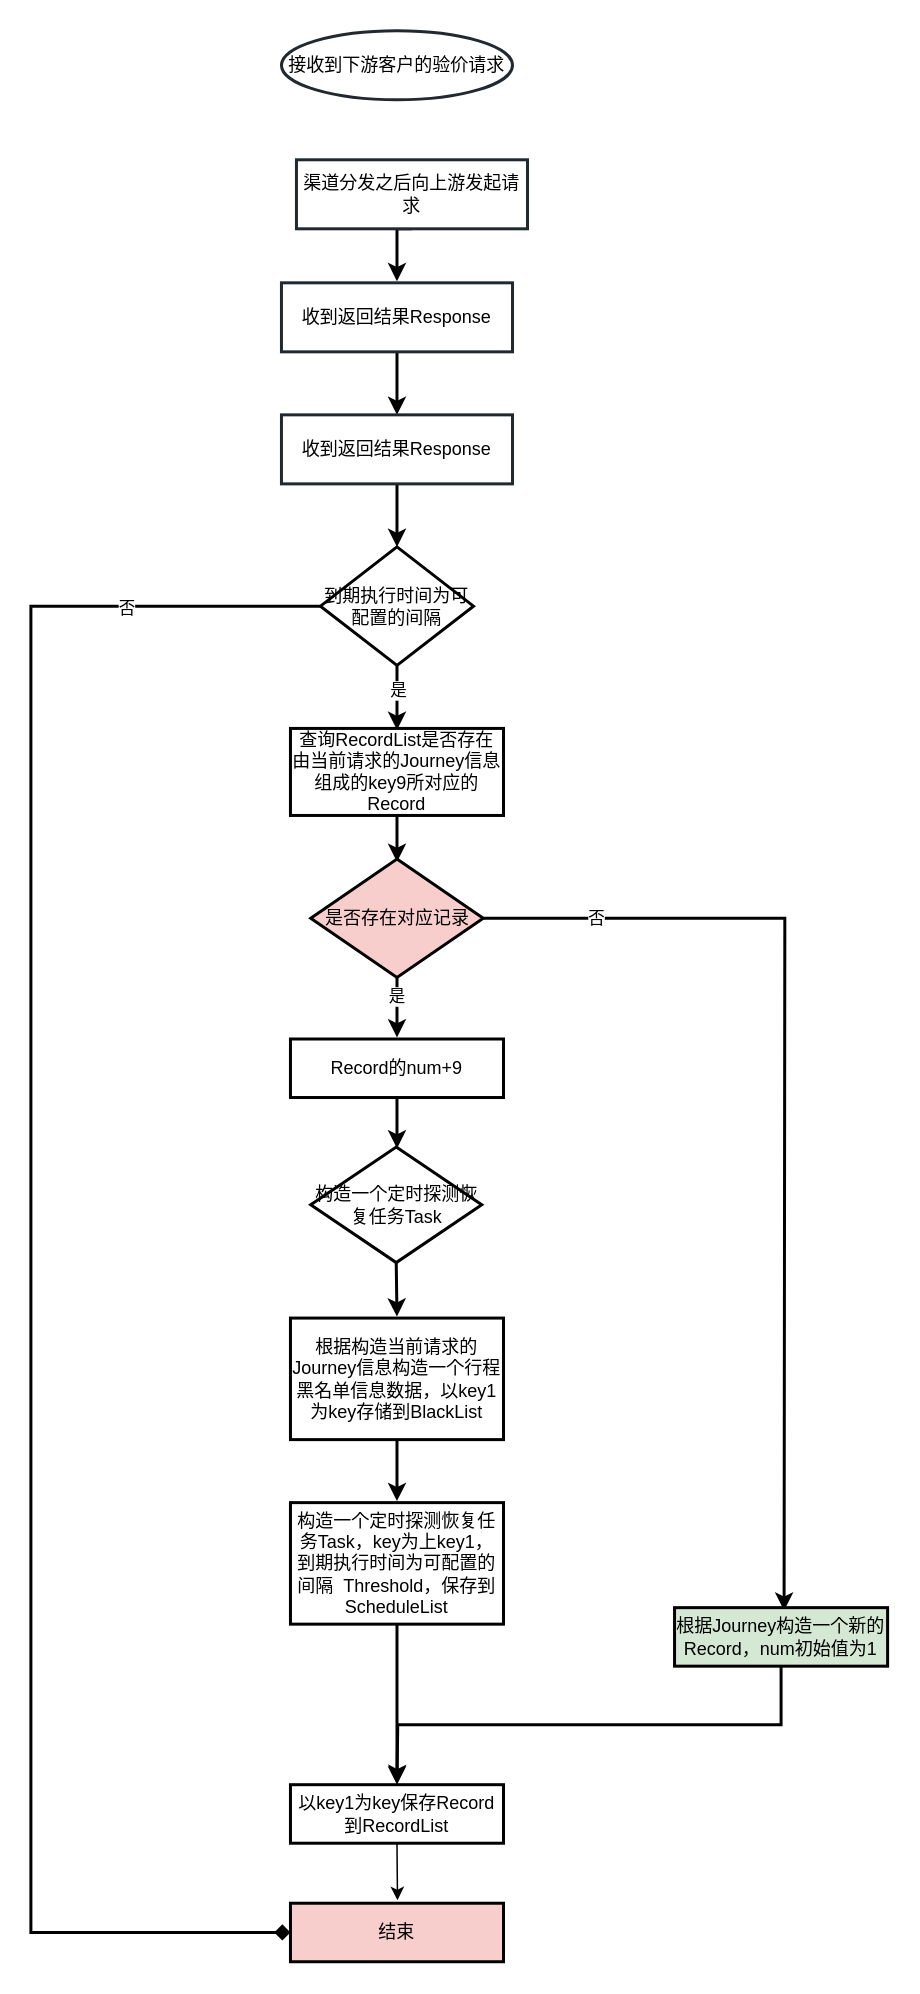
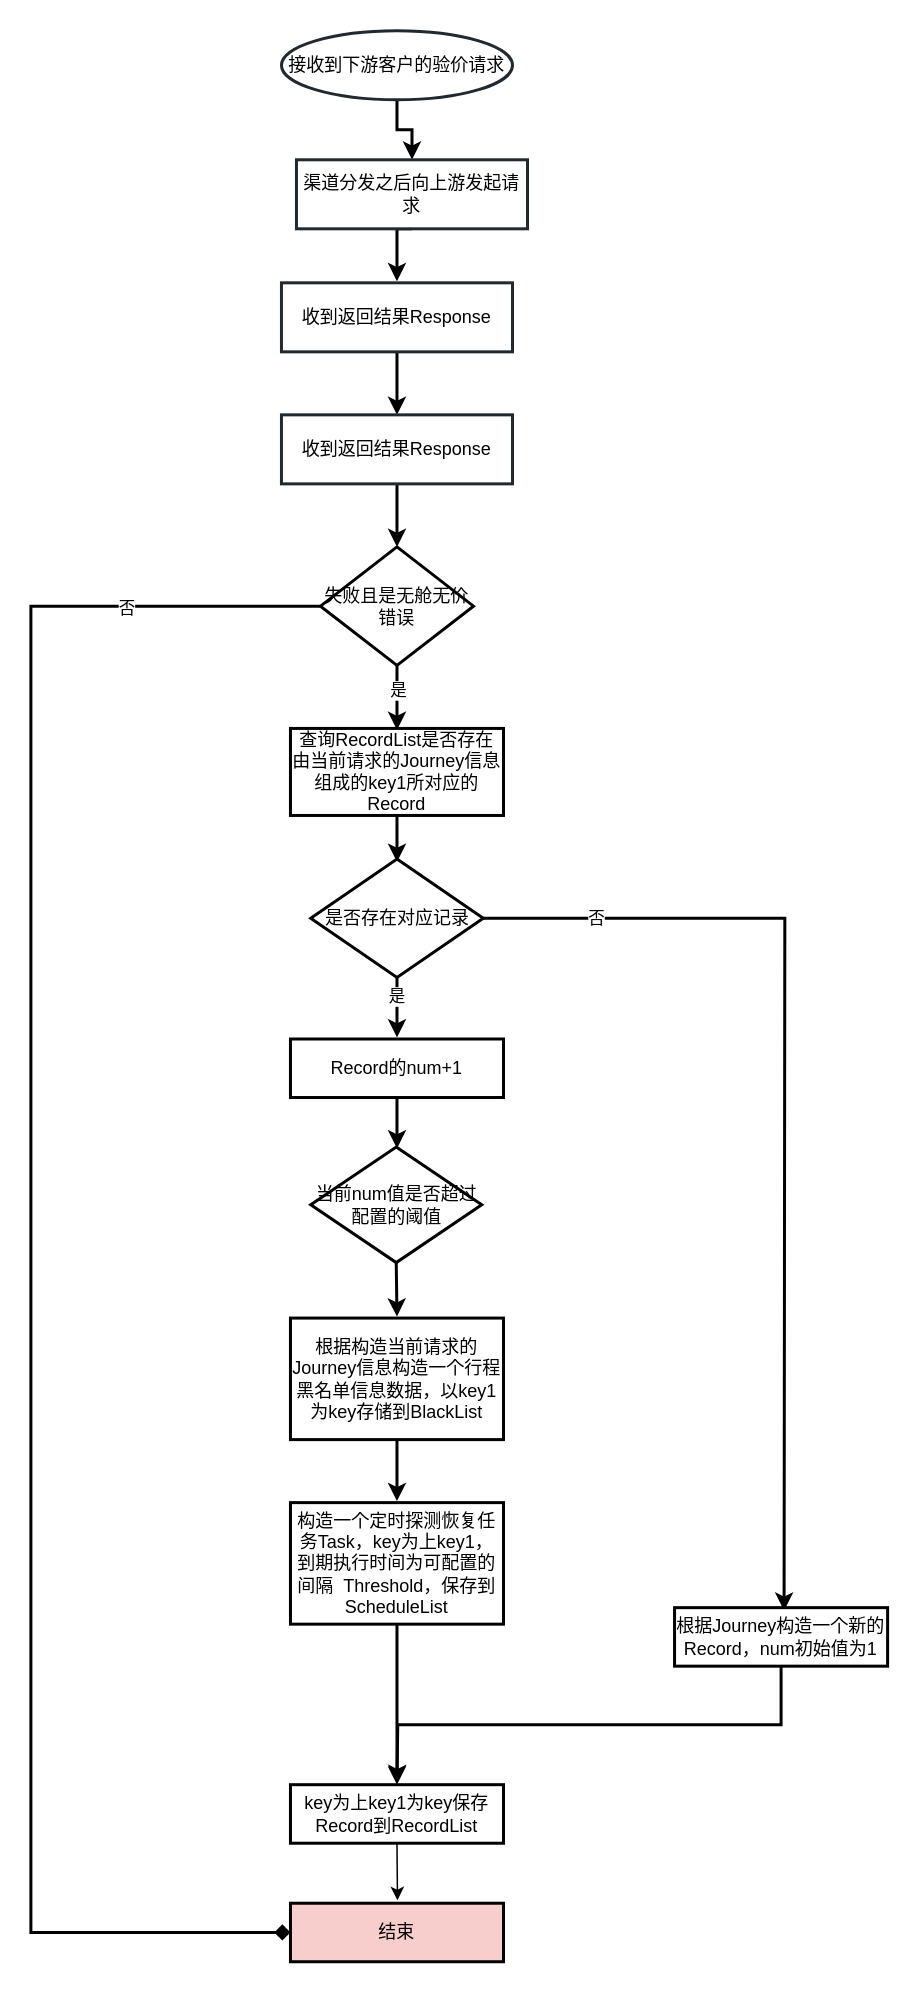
none -> (398, 130)
(397, 607) -> (397, 607)
(397, 772) -> (397, 772)
(397, 918) -> (397, 918)
(397, 1069) -> (397, 1069)
(397, 1205) -> (397, 1205)
(781, 1637) -> (781, 1637)
(397, 1814) -> (397, 1814)
